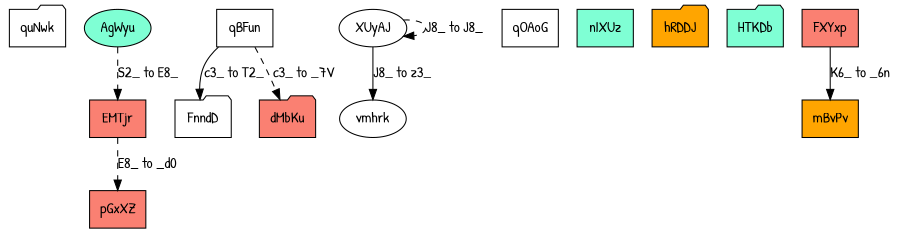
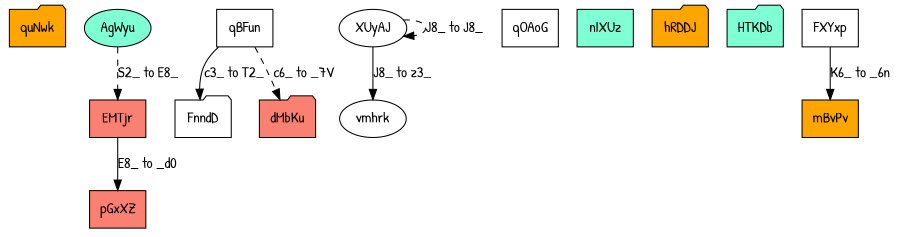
(38, 28) -> (38, 28)
(830, 28) -> (830, 28)
(304, 73) -> (304, 73)
(118, 159) -> (118, 159)
